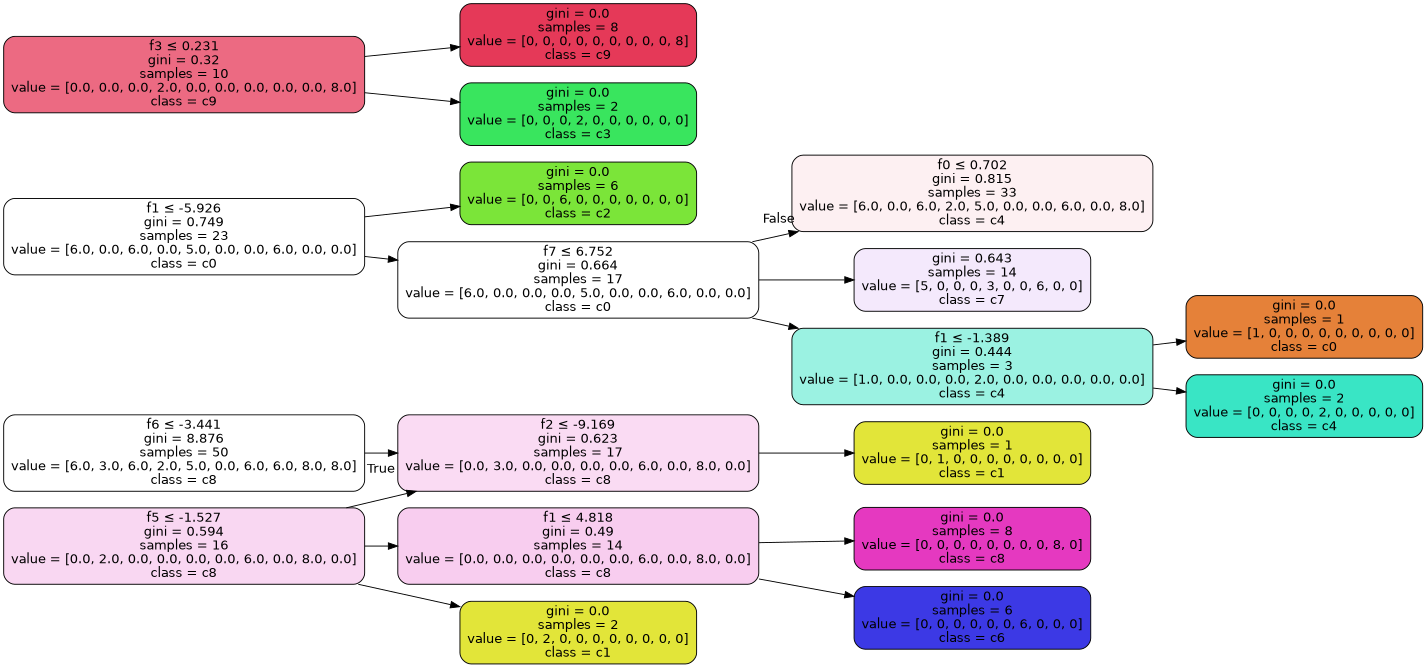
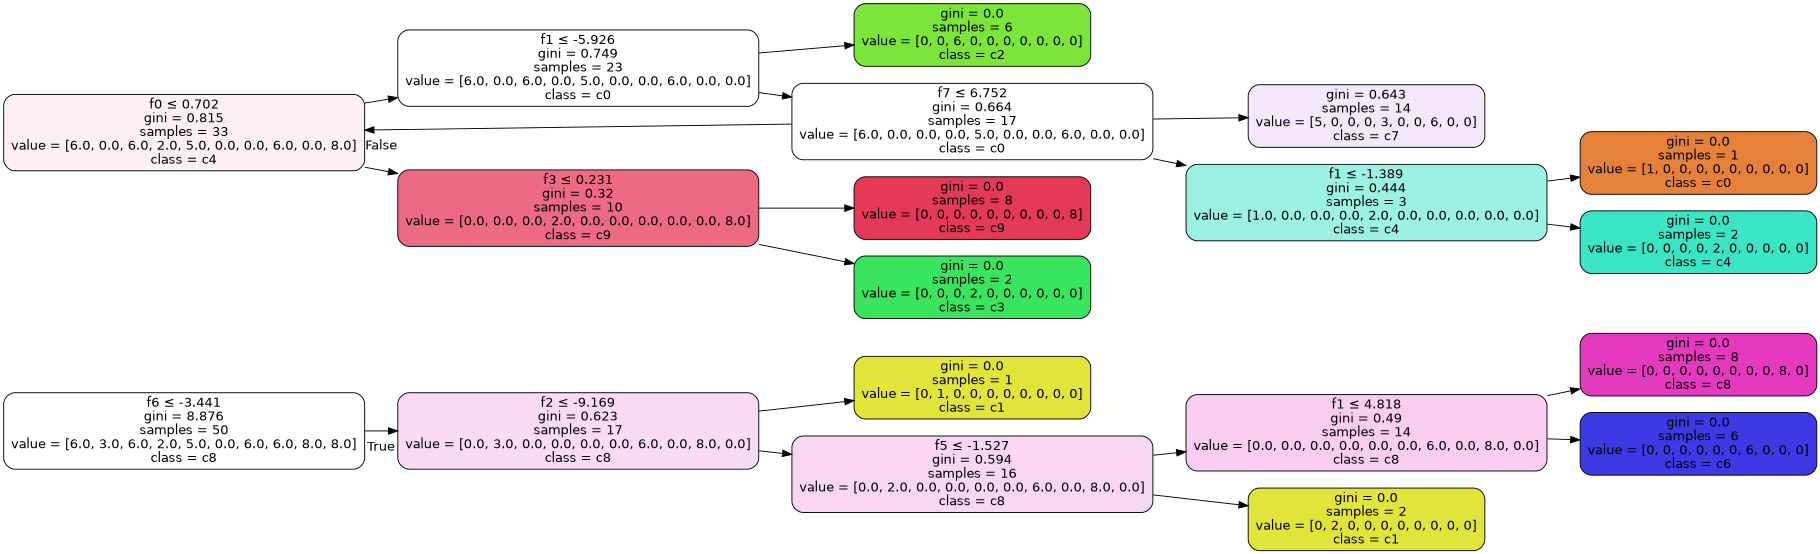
none -> (377, 101)
none -> (377, 169)
(377, 501) -> (771, 452)
